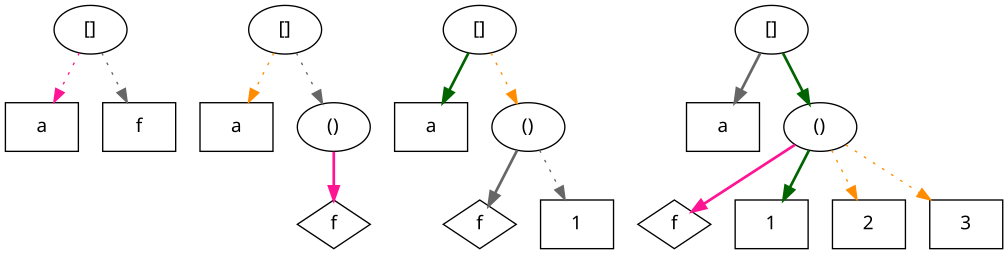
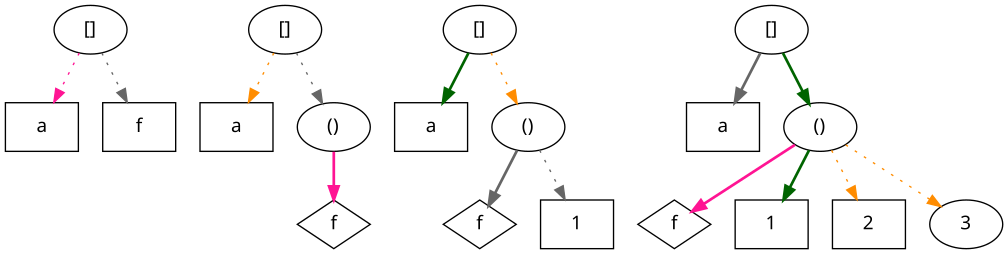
(966, 224) -> (966, 224)
